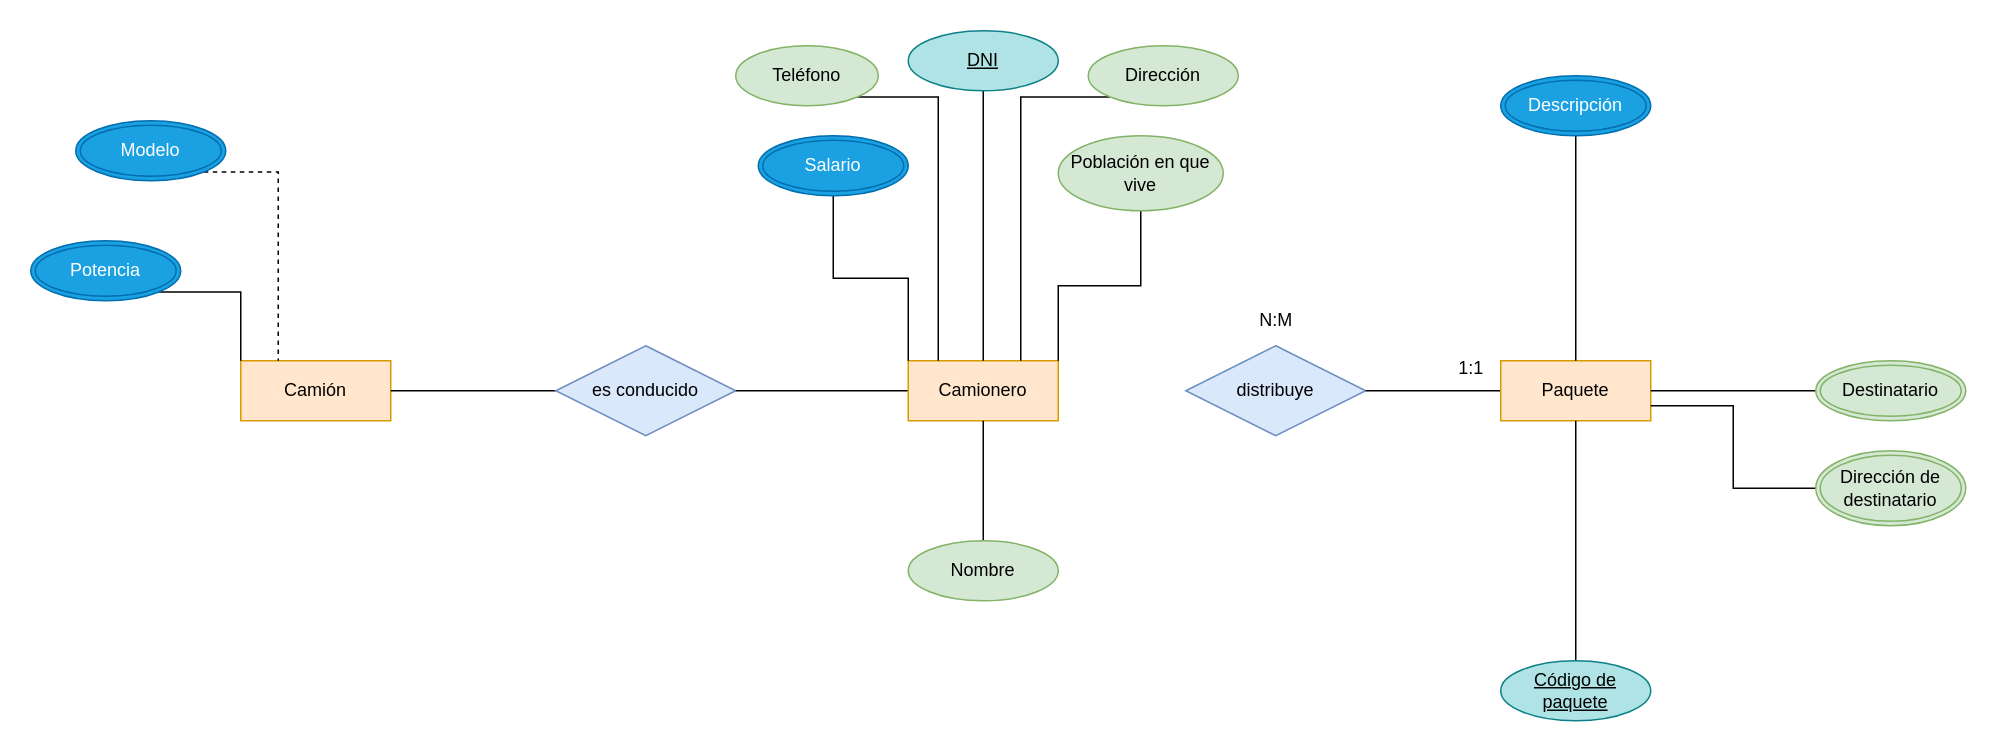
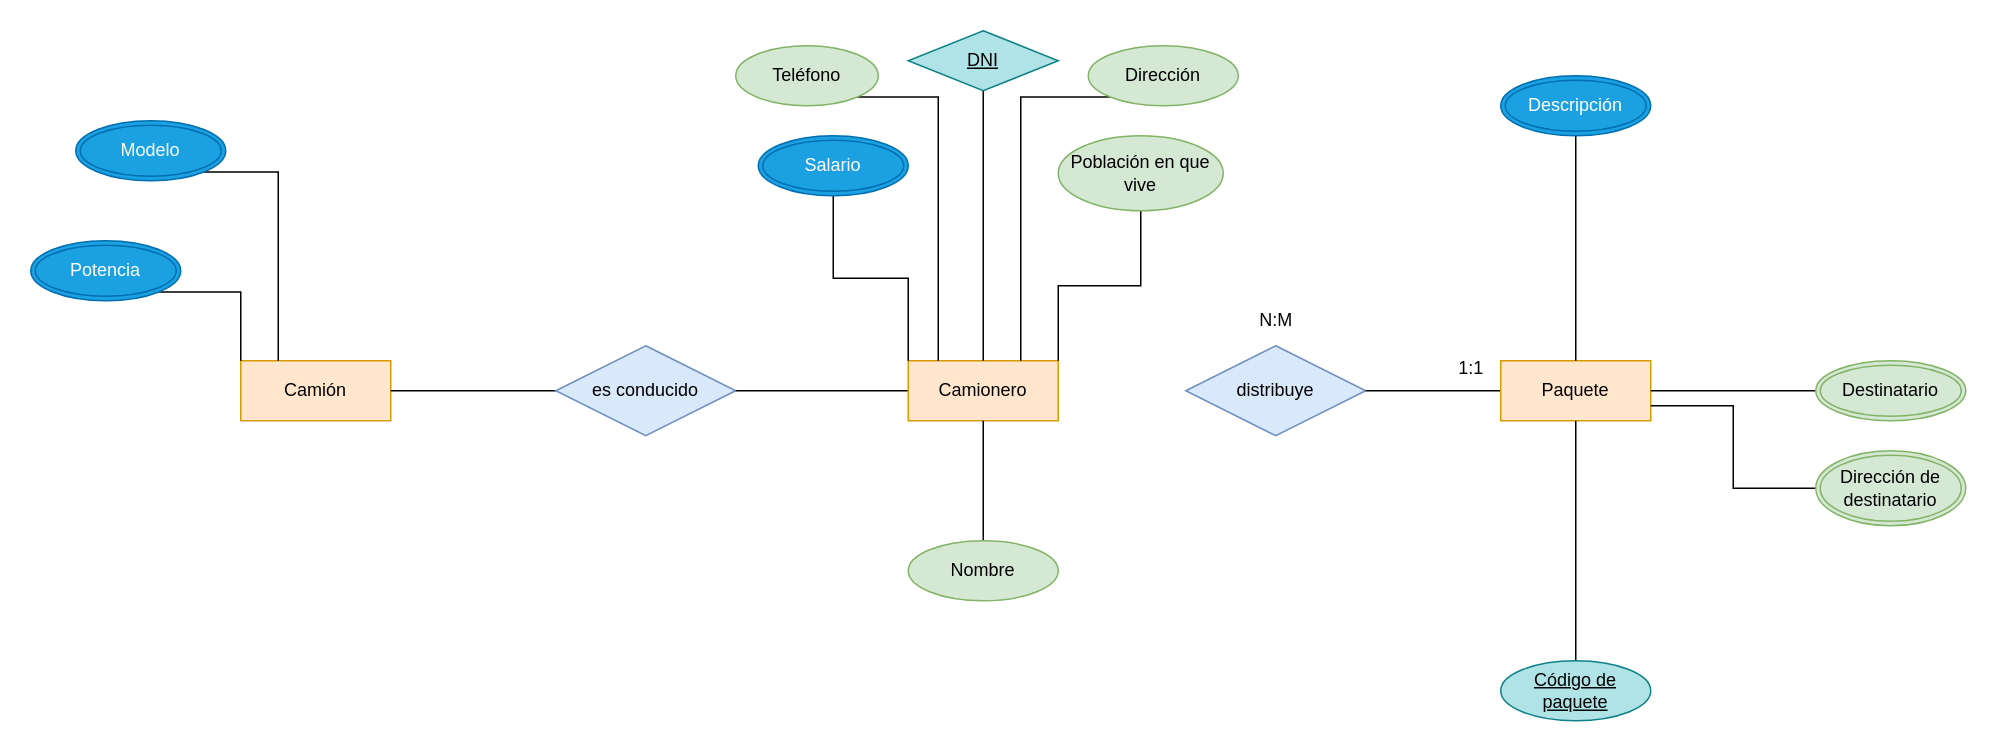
(983, 61) -> (983, 61)
(278, 229) -> (278, 229)
